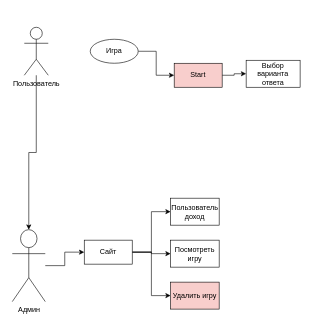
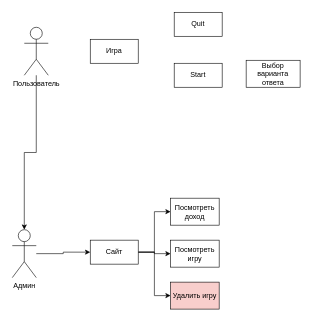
none -> (198, 24)
(114, 51) -> (114, 51)
(155, 51) -> none
(240, 74) -> none
(198, 75) -> (198, 75)
(195, 212) -> (195, 212)
(108, 252) -> (114, 252)
(29, 266) -> (24, 254)
